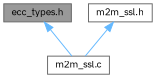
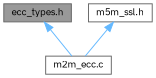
(120, 13) -> (120, 13)
(78, 65) -> (78, 65)
